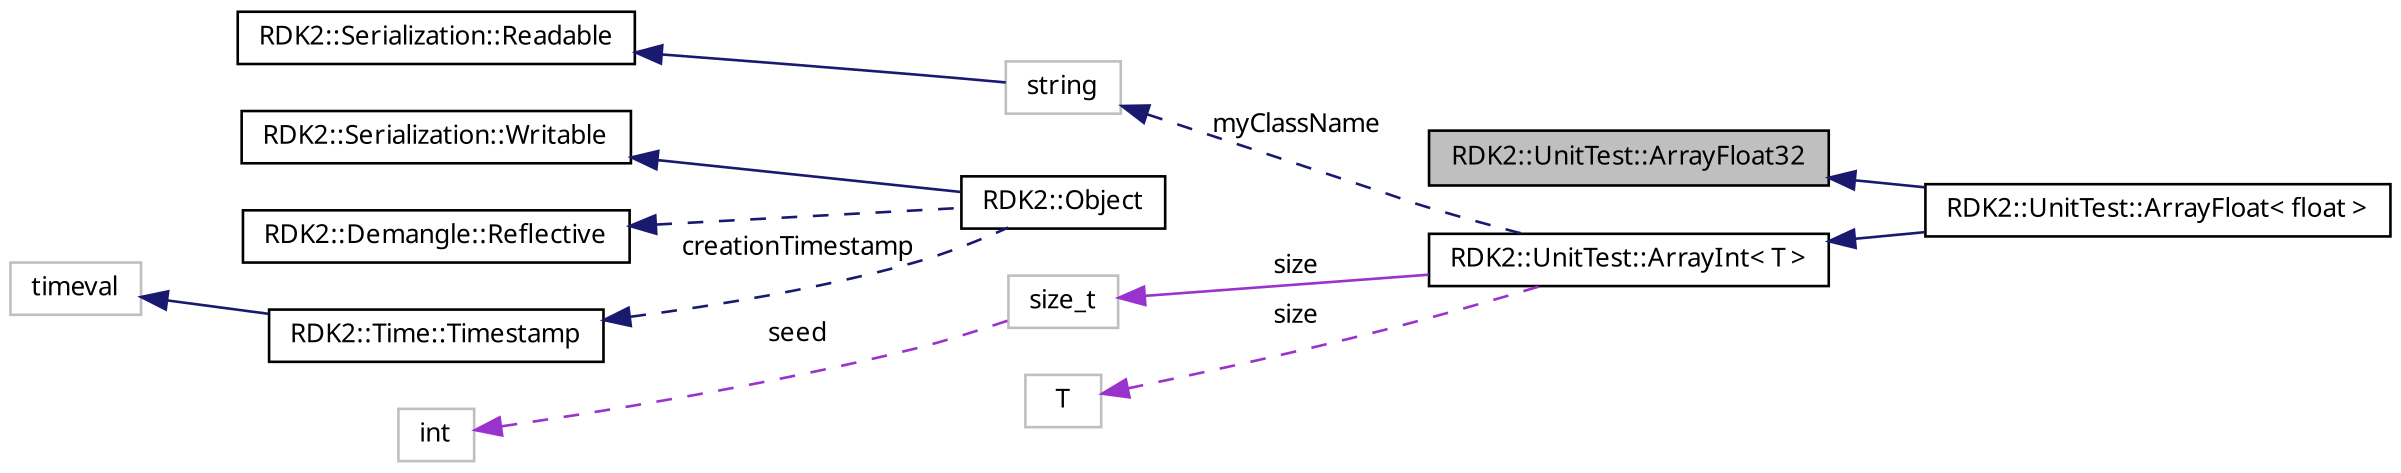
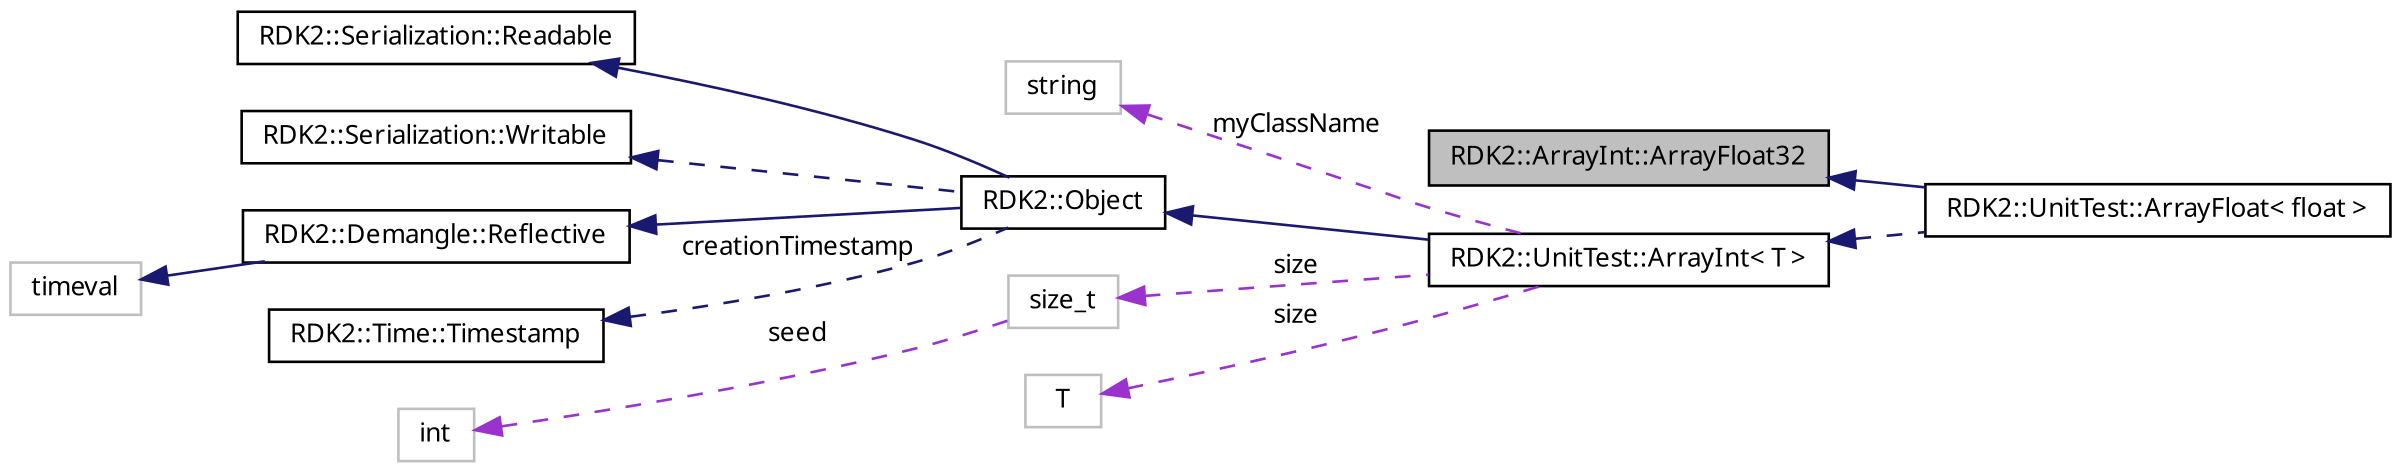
(834, 68) -> (817, 112)
(1629, 158) -> (1629, 158)
(810, 176) -> (810, 176)
(1337, 177) -> (1337, 177)
(808, 216) -> (808, 216)
none -> (1311, 228)
(1890, 235) -> (1890, 235)
(1287, 285) -> (1287, 285)
(218, 307) -> (216, 268)
